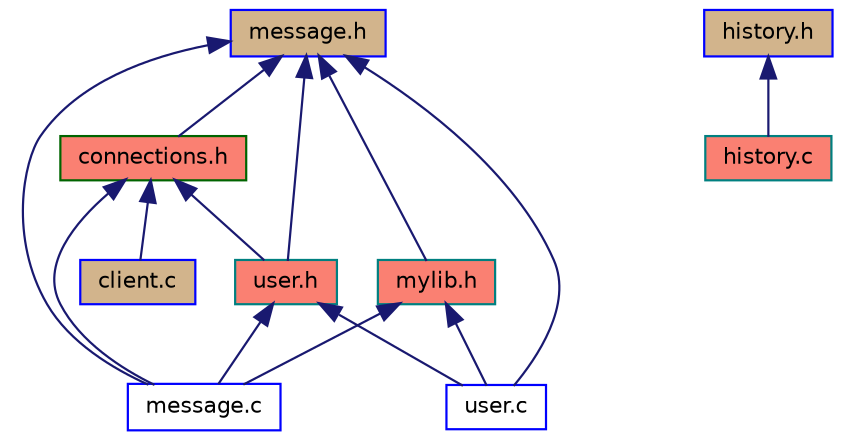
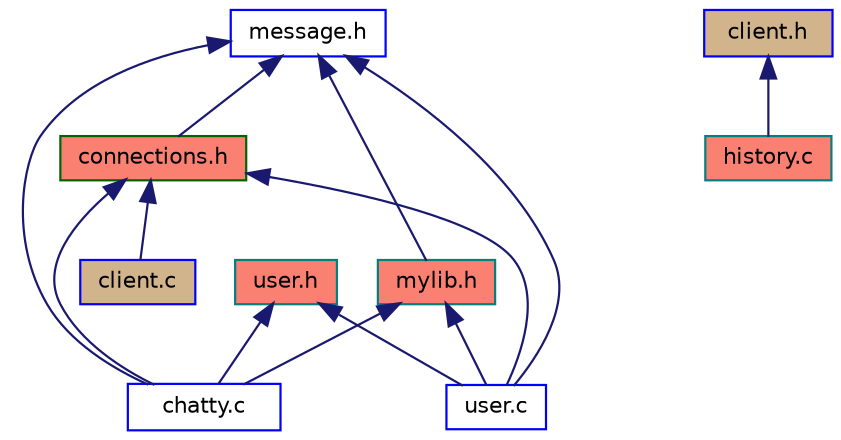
(308, 33) -> (308, 33)
(768, 33) -> (768, 33)
(296, 169) -> none
(228, 227) -> (460, 226)
(204, 407) -> (204, 407)
